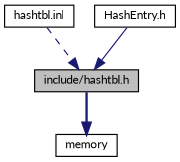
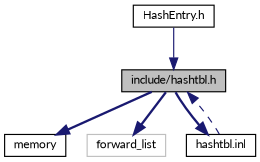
none -> (187, 109)
none -> (126, 145)
